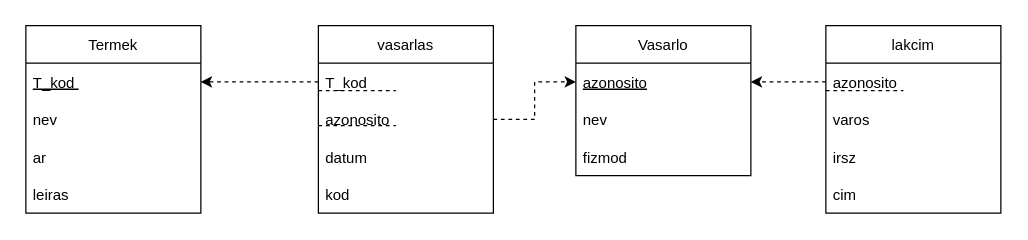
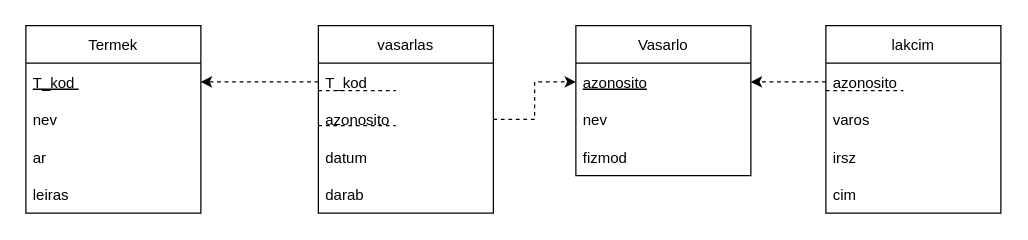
(338, 195) -> (346, 195)
